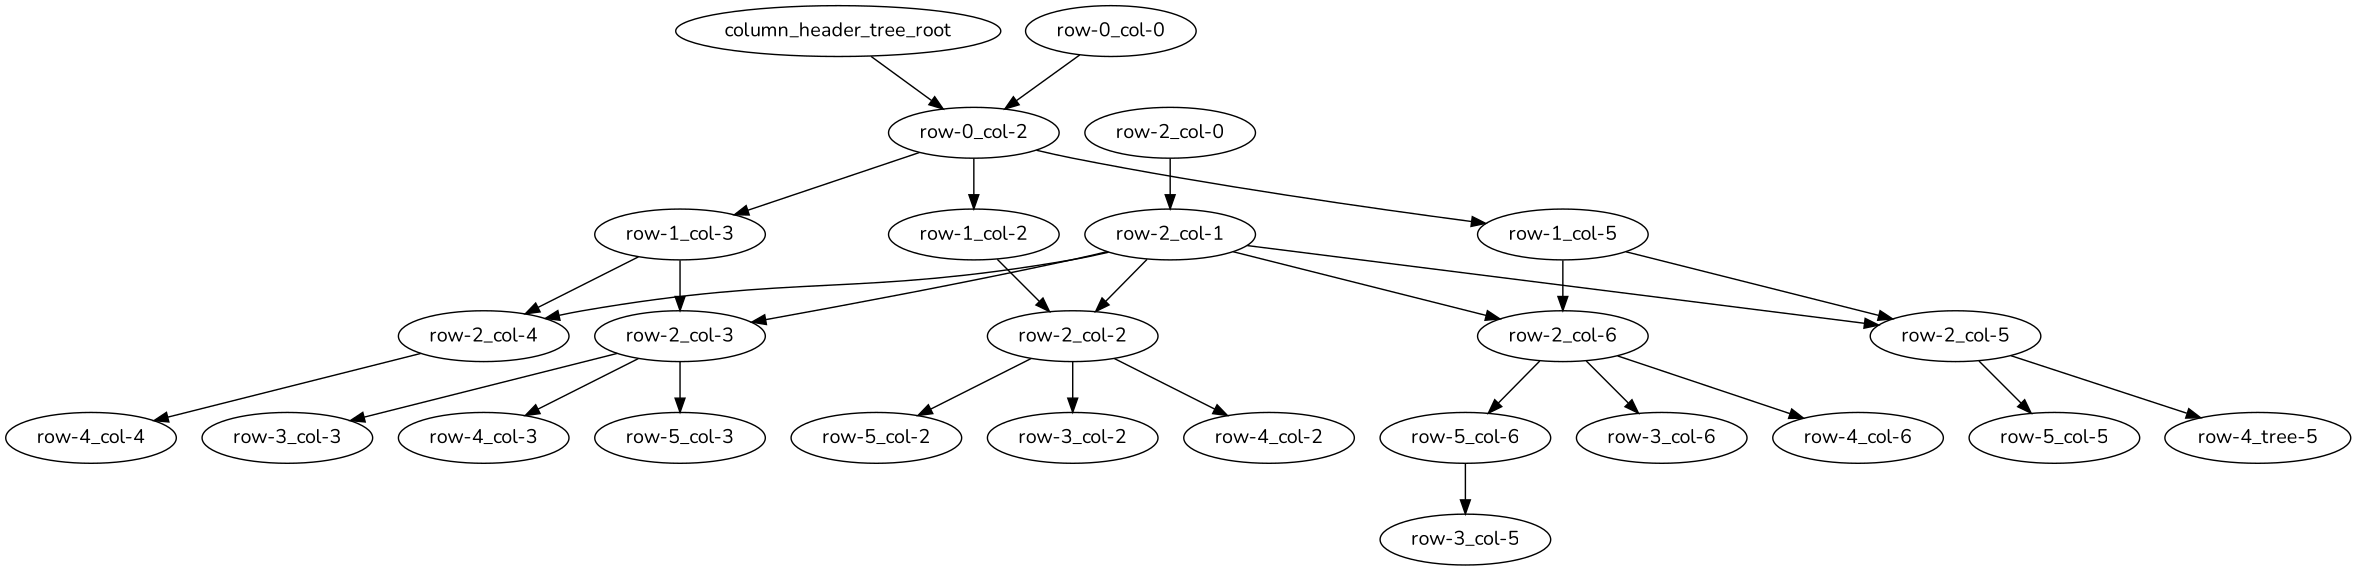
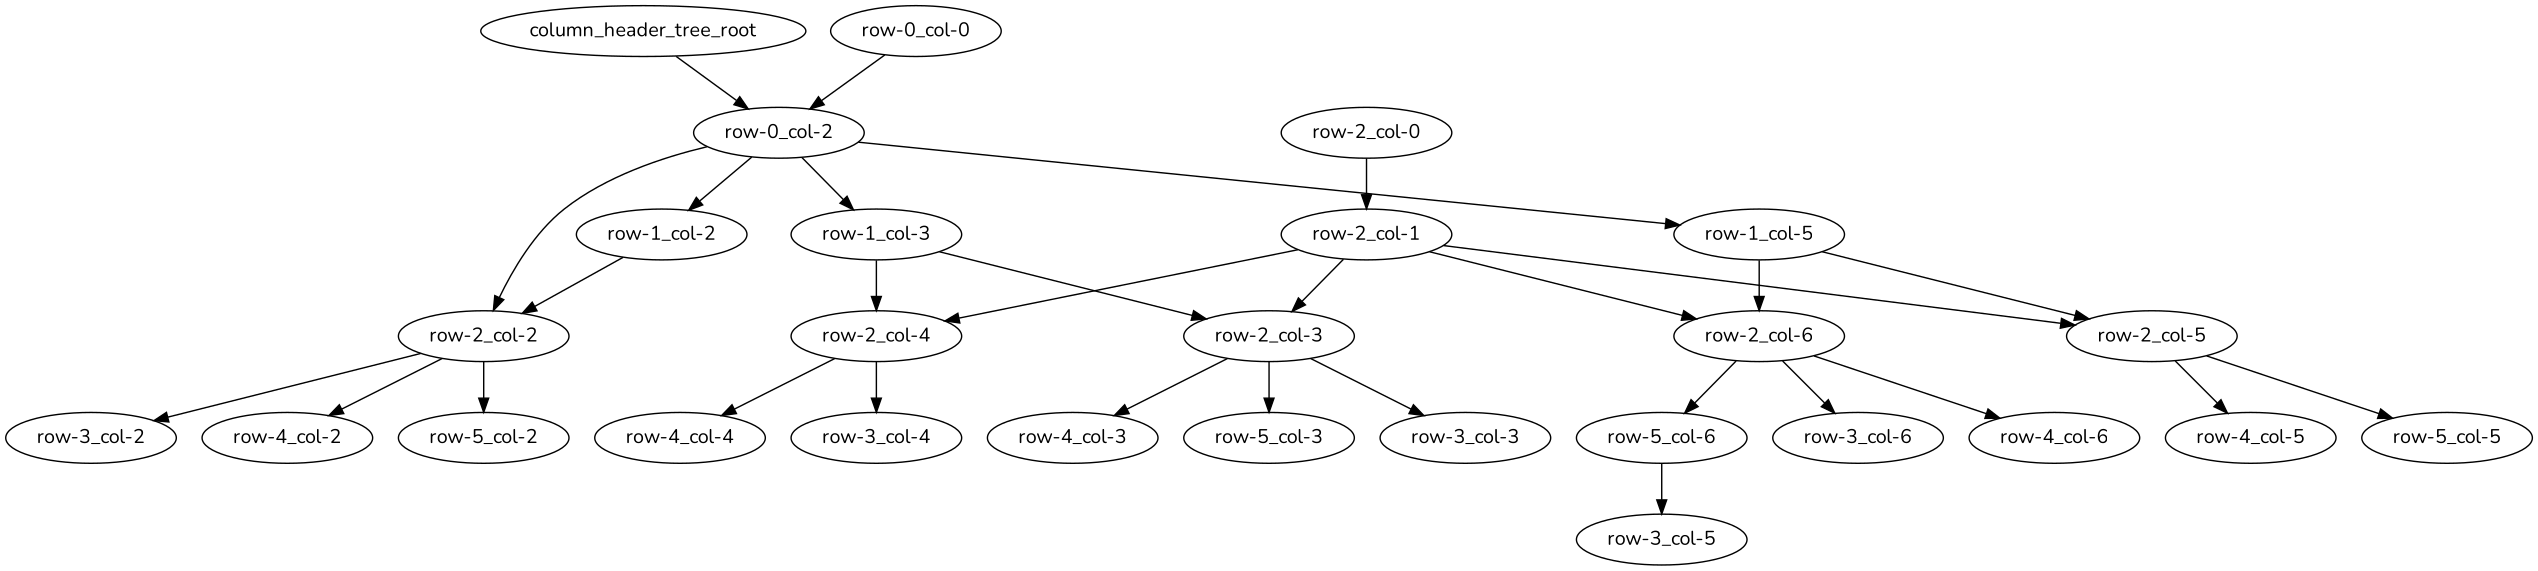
(1126, 280) -> (583, 196)
none -> (876, 438)
(2258, 438) -> (2251, 438)
